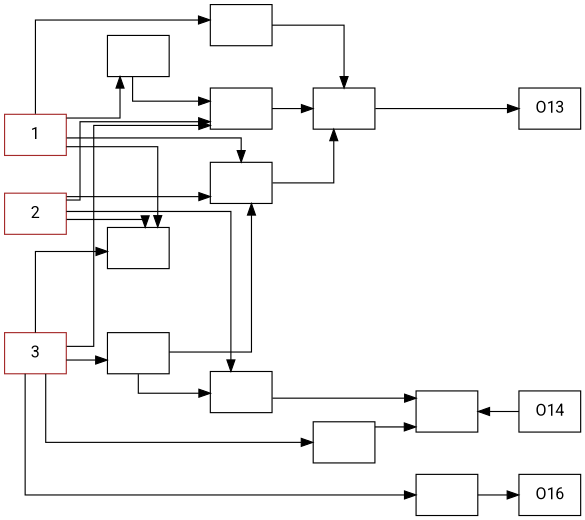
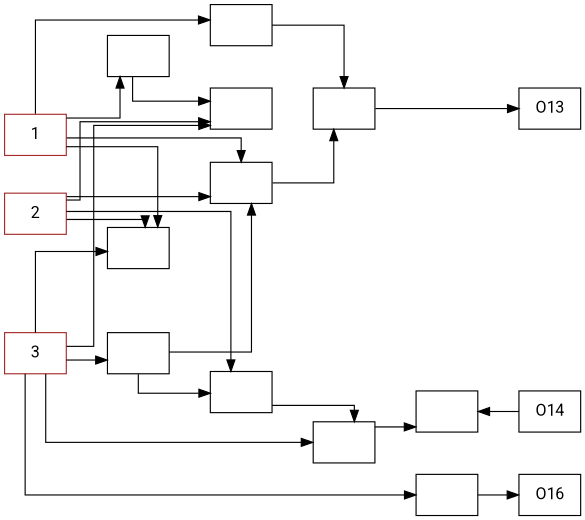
(287, 109) -> none
(339, 398) -> (316, 405)
